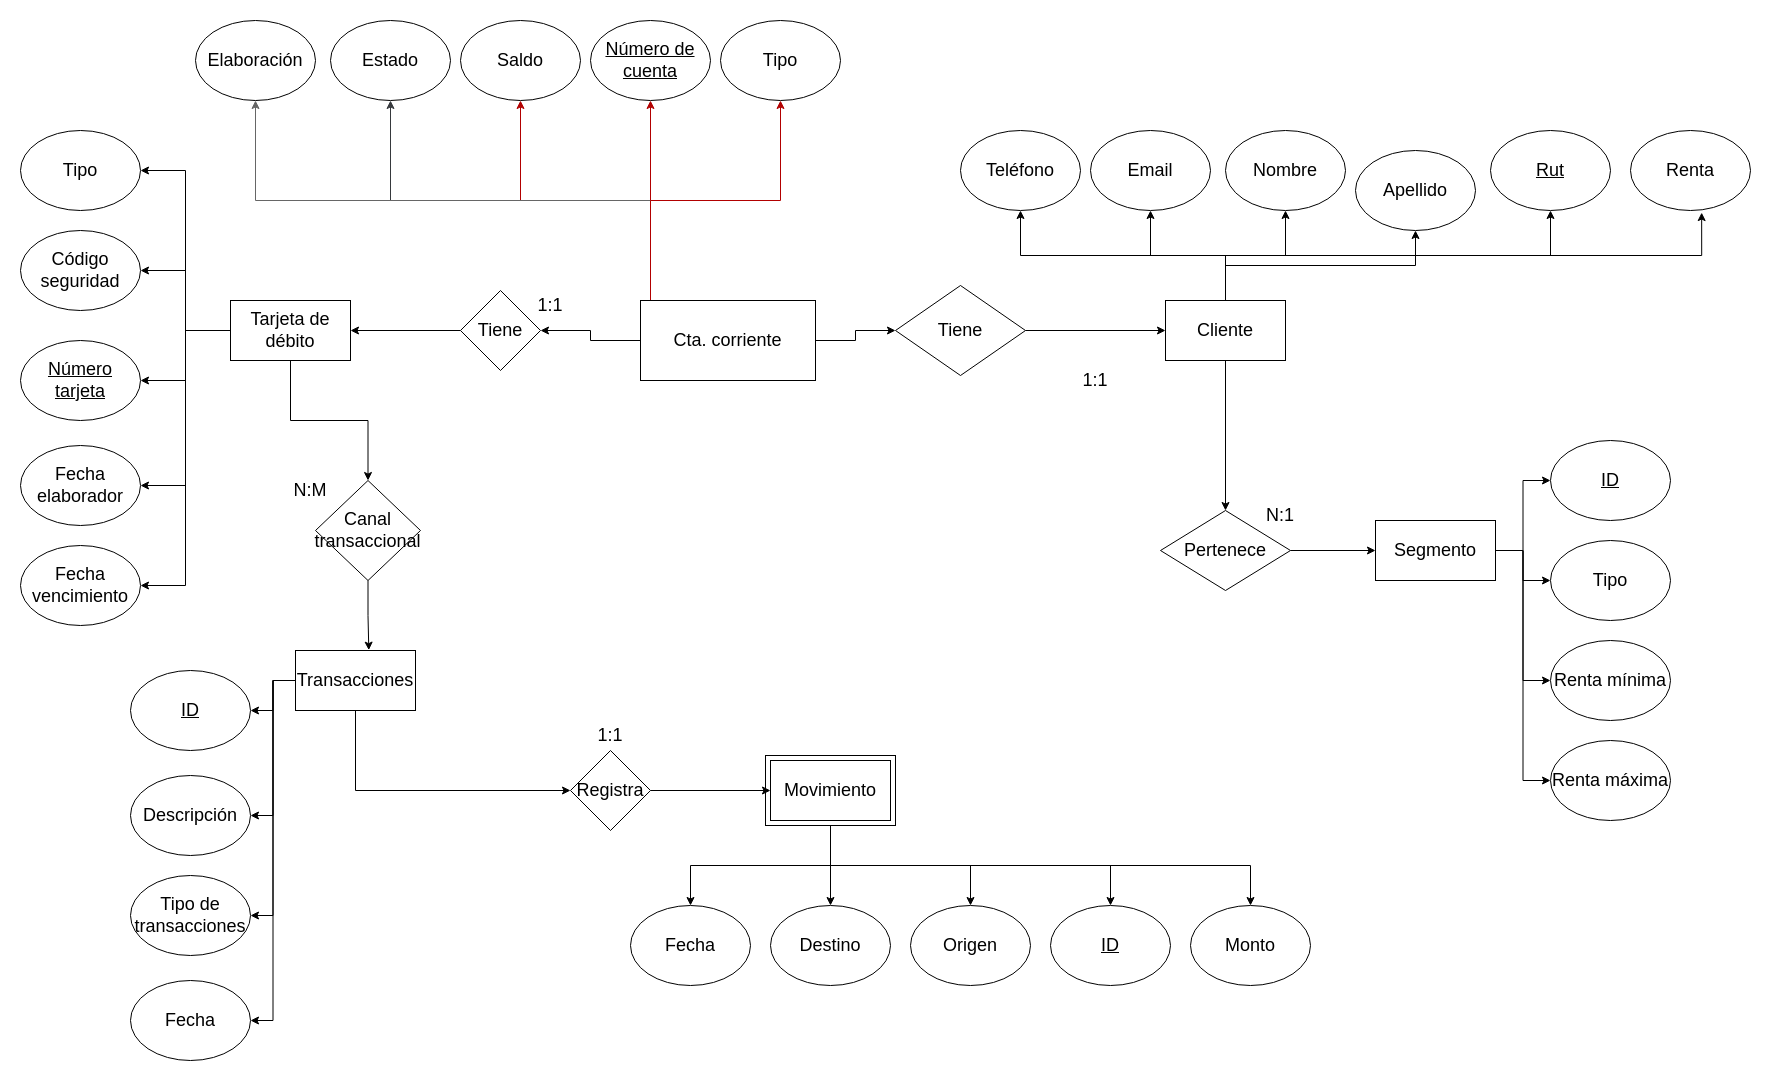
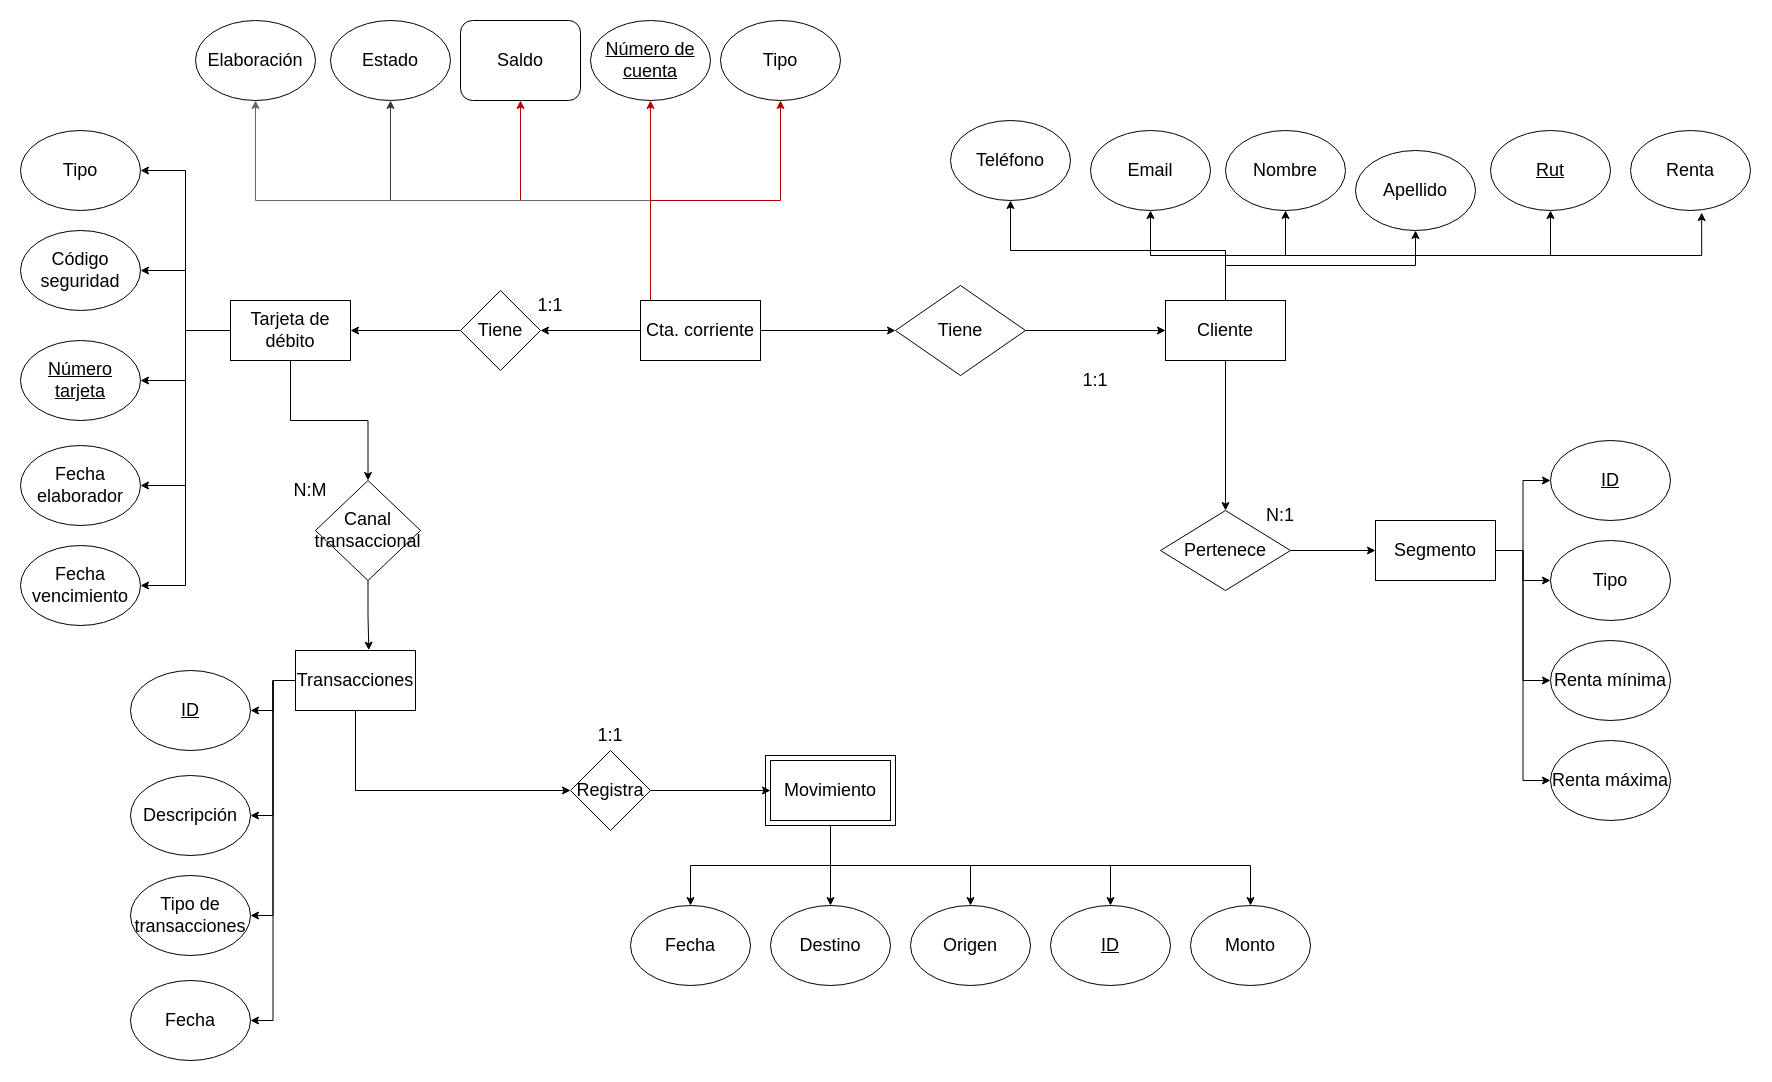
(521, 61) -> (521, 61)
(1021, 171) -> (1011, 161)
(728, 341) -> (701, 331)
